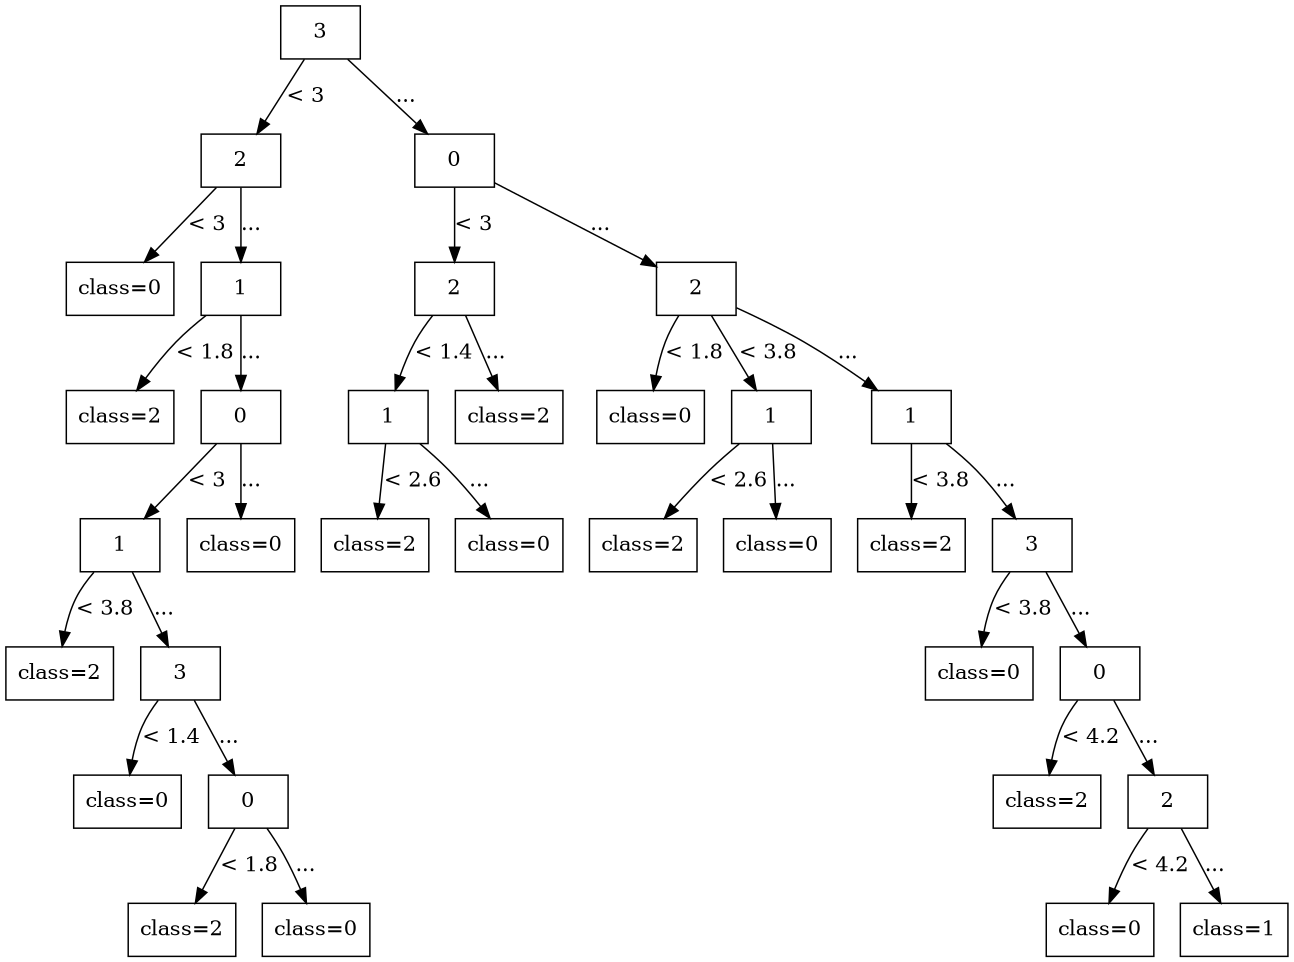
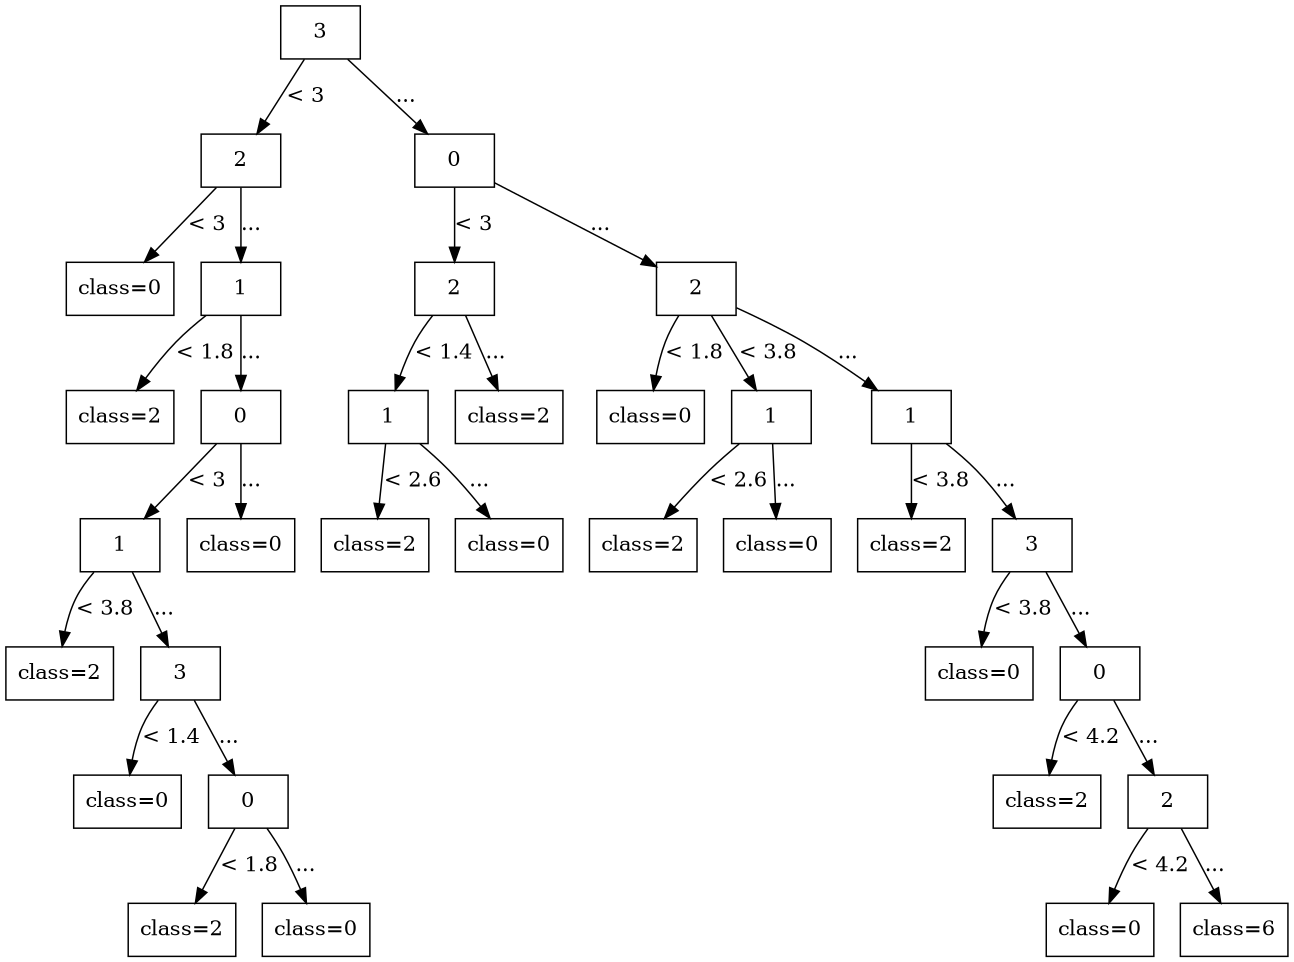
(1234, 930) -> (1234, 930)
